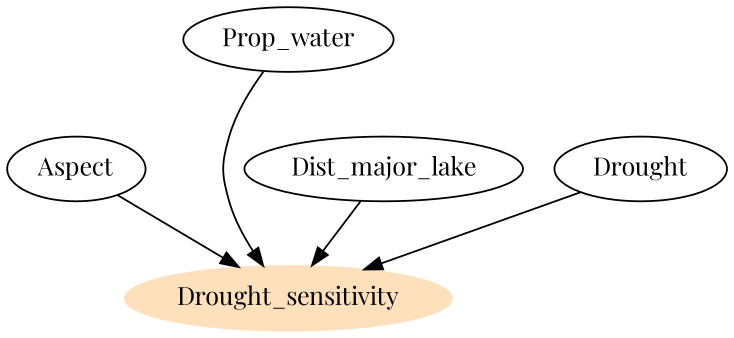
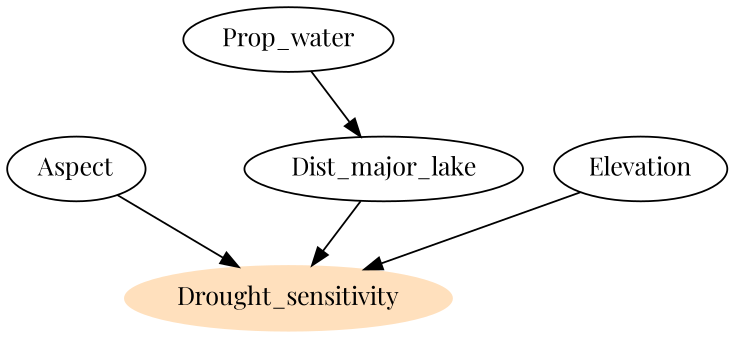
(224, 160) -> (330, 97)
(641, 169) -> (641, 169)
